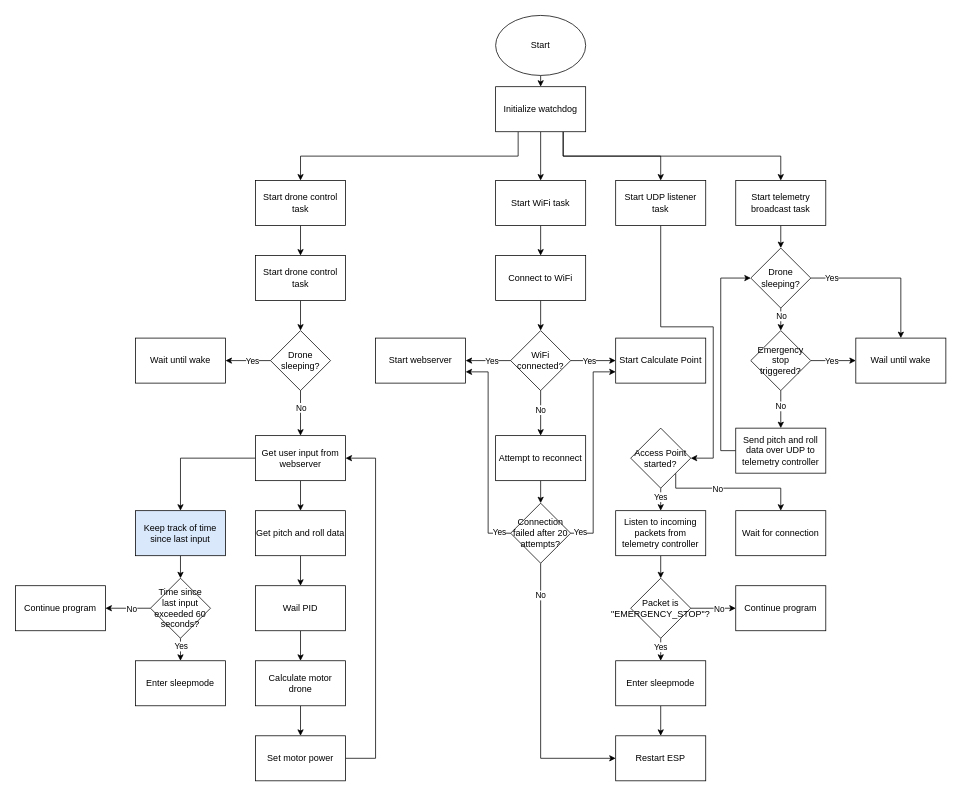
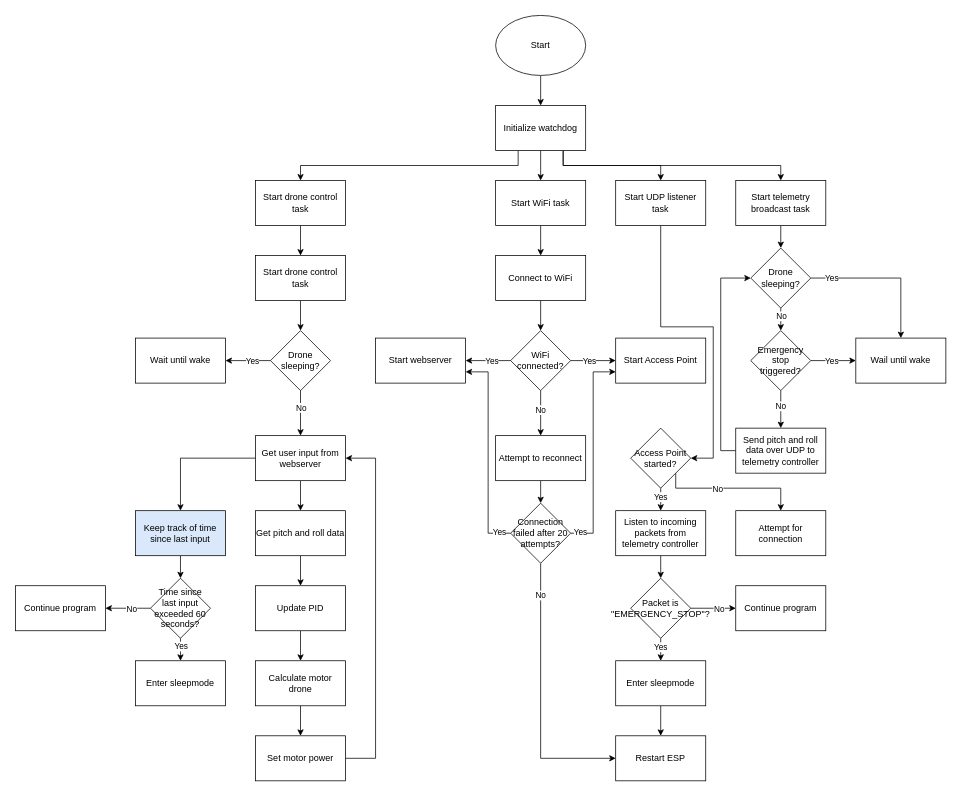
(540, 109) -> (540, 128)
(660, 360) -> (660, 360)
(780, 533) -> (780, 533)
(300, 608) -> (300, 608)
